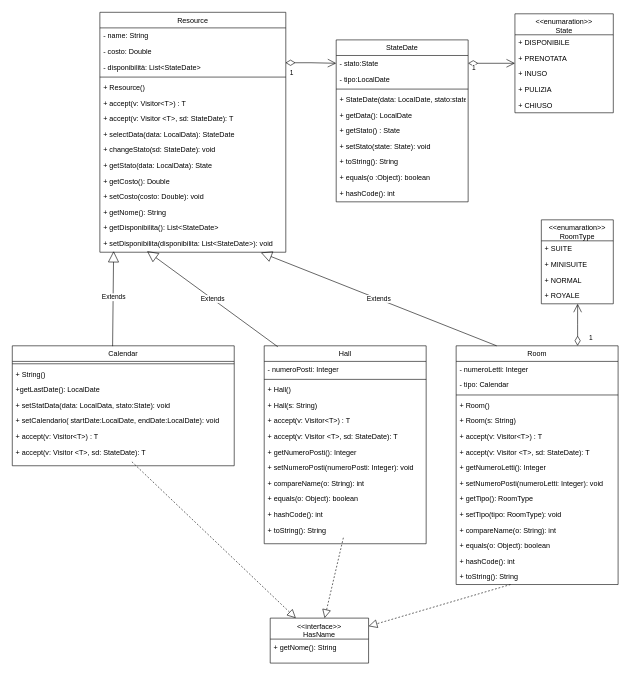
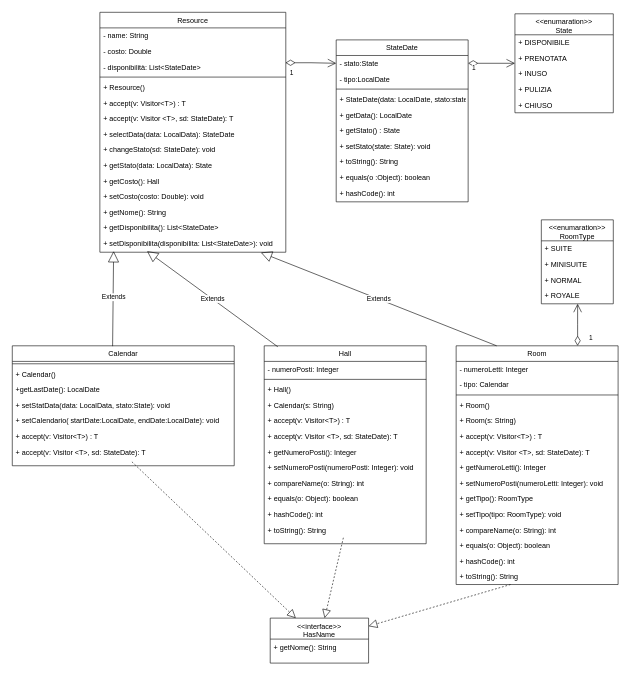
(140, 181) -> (135, 181)
(34, 374) -> (38, 374)
(296, 406) -> (305, 406)
